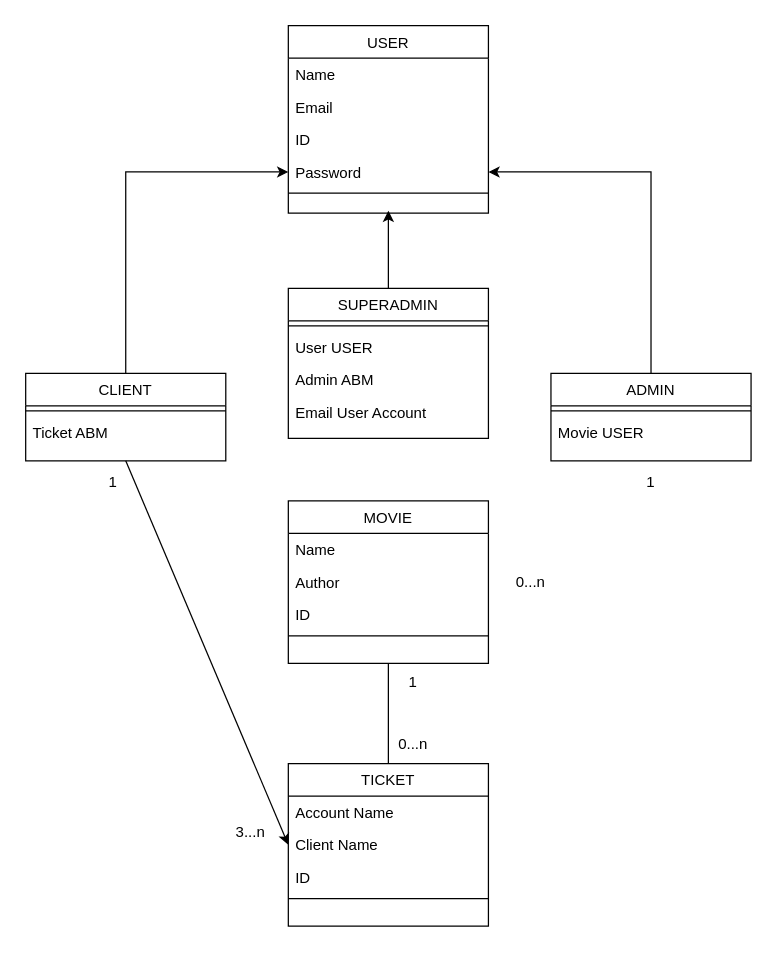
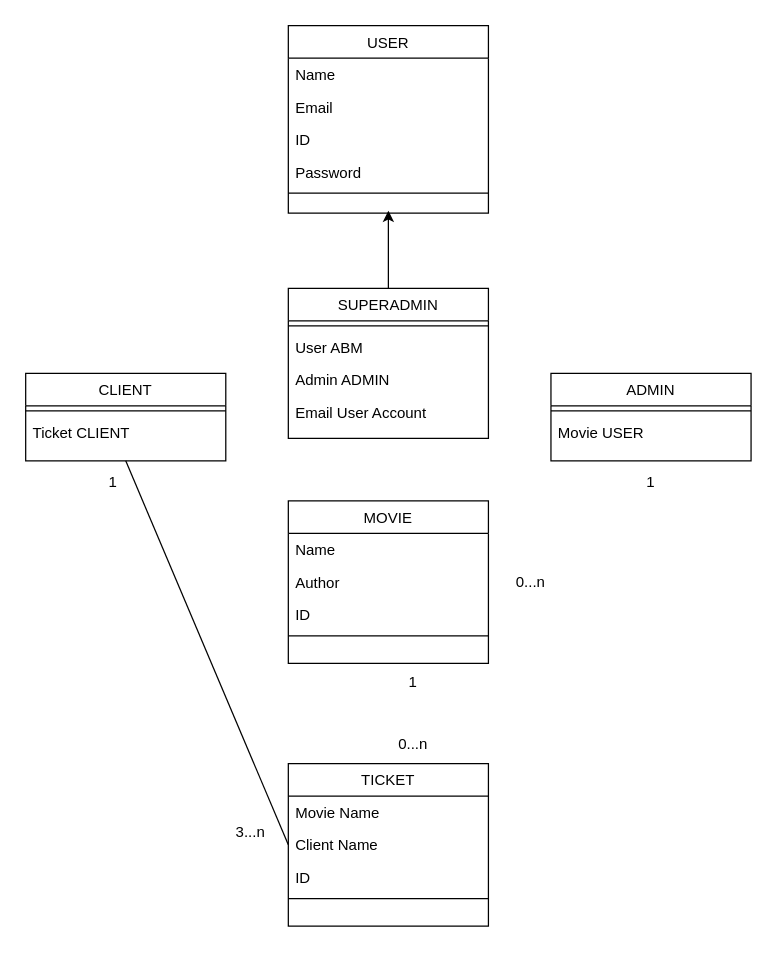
(126, 196) -> none
(651, 196) -> none
(331, 348) -> (327, 348)
(329, 380) -> (337, 380)
(71, 433) -> (83, 433)
(388, 715) -> none
(343, 813) -> (333, 813)
(284, 835) -> (285, 837)
